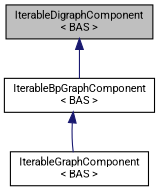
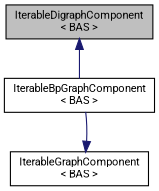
(72, 138) -> (87, 127)
